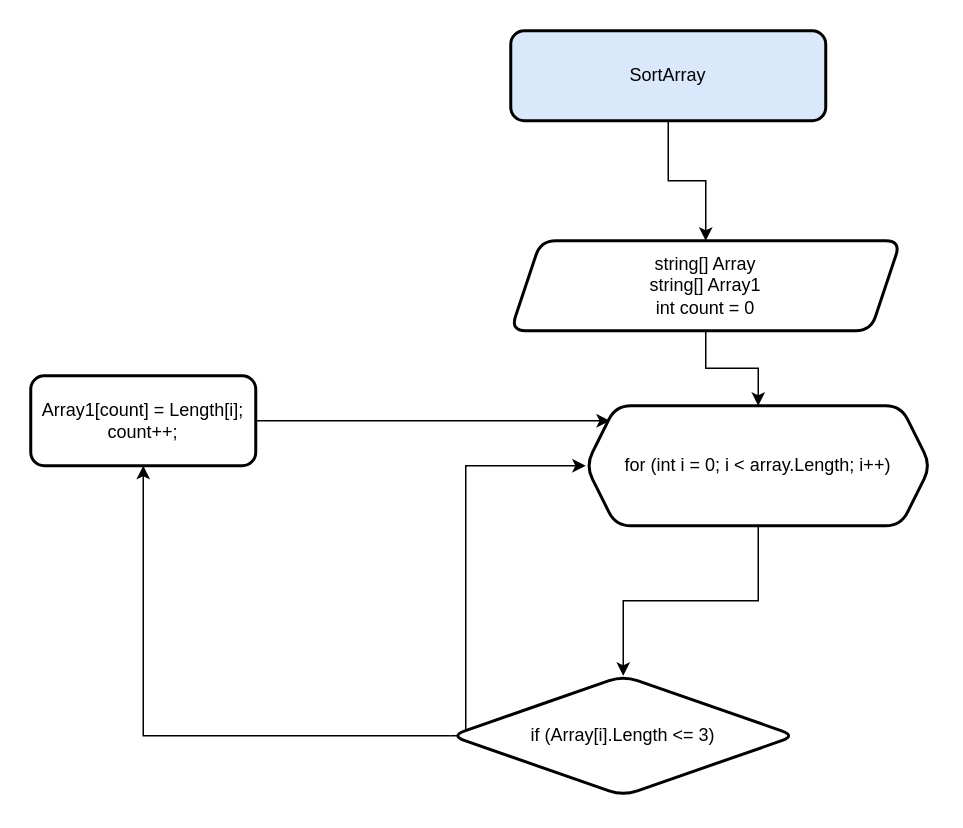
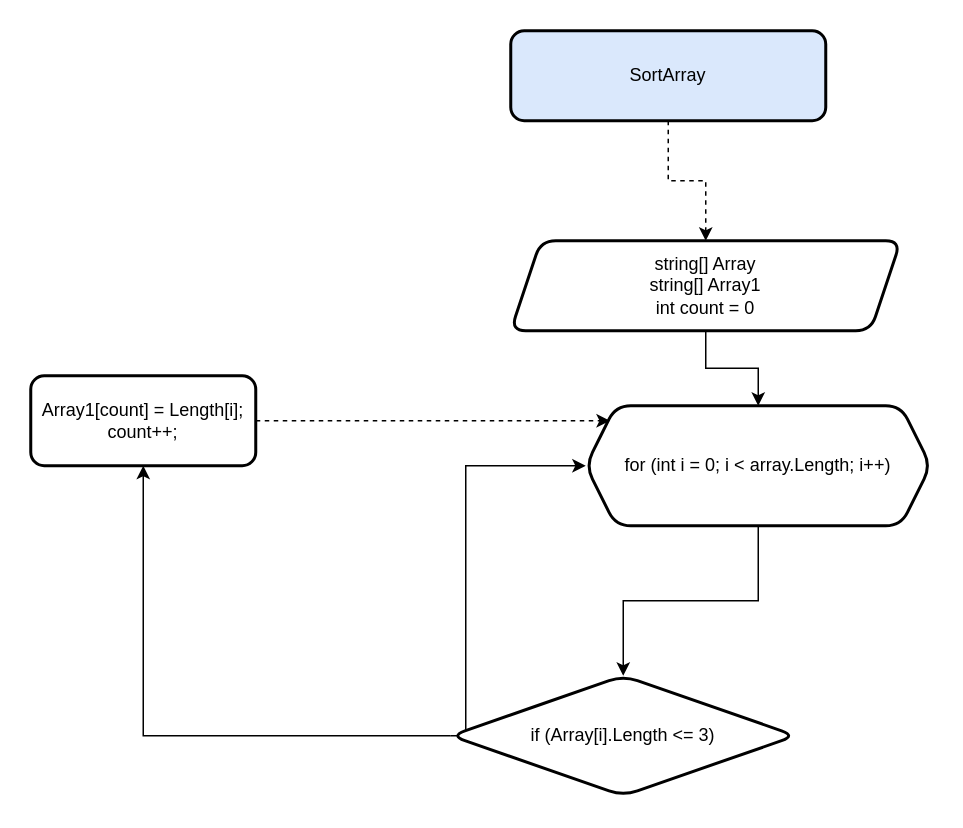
(681, 181) -> (681, 181)
(428, 421) -> (428, 421)
